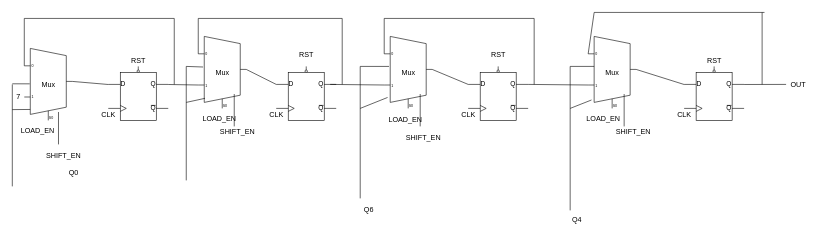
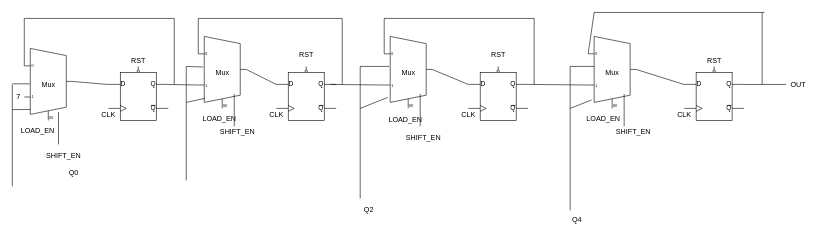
(369, 210) -> (369, 210)
